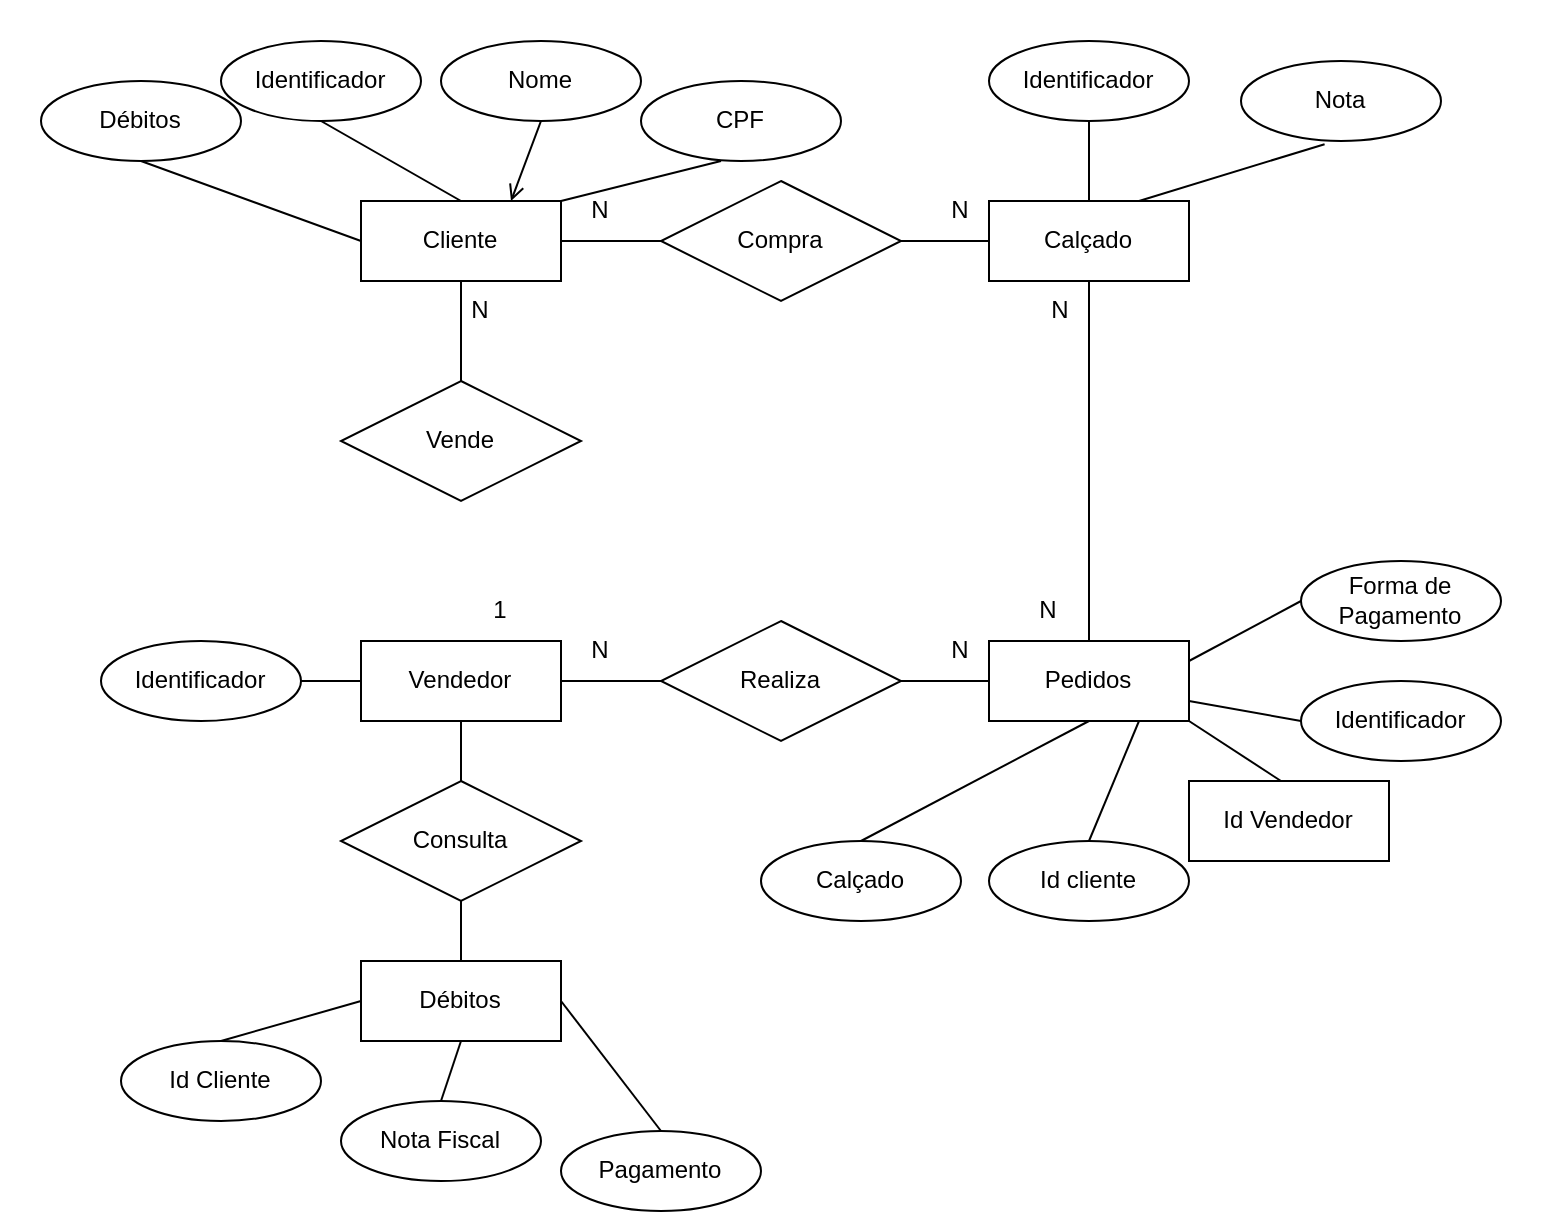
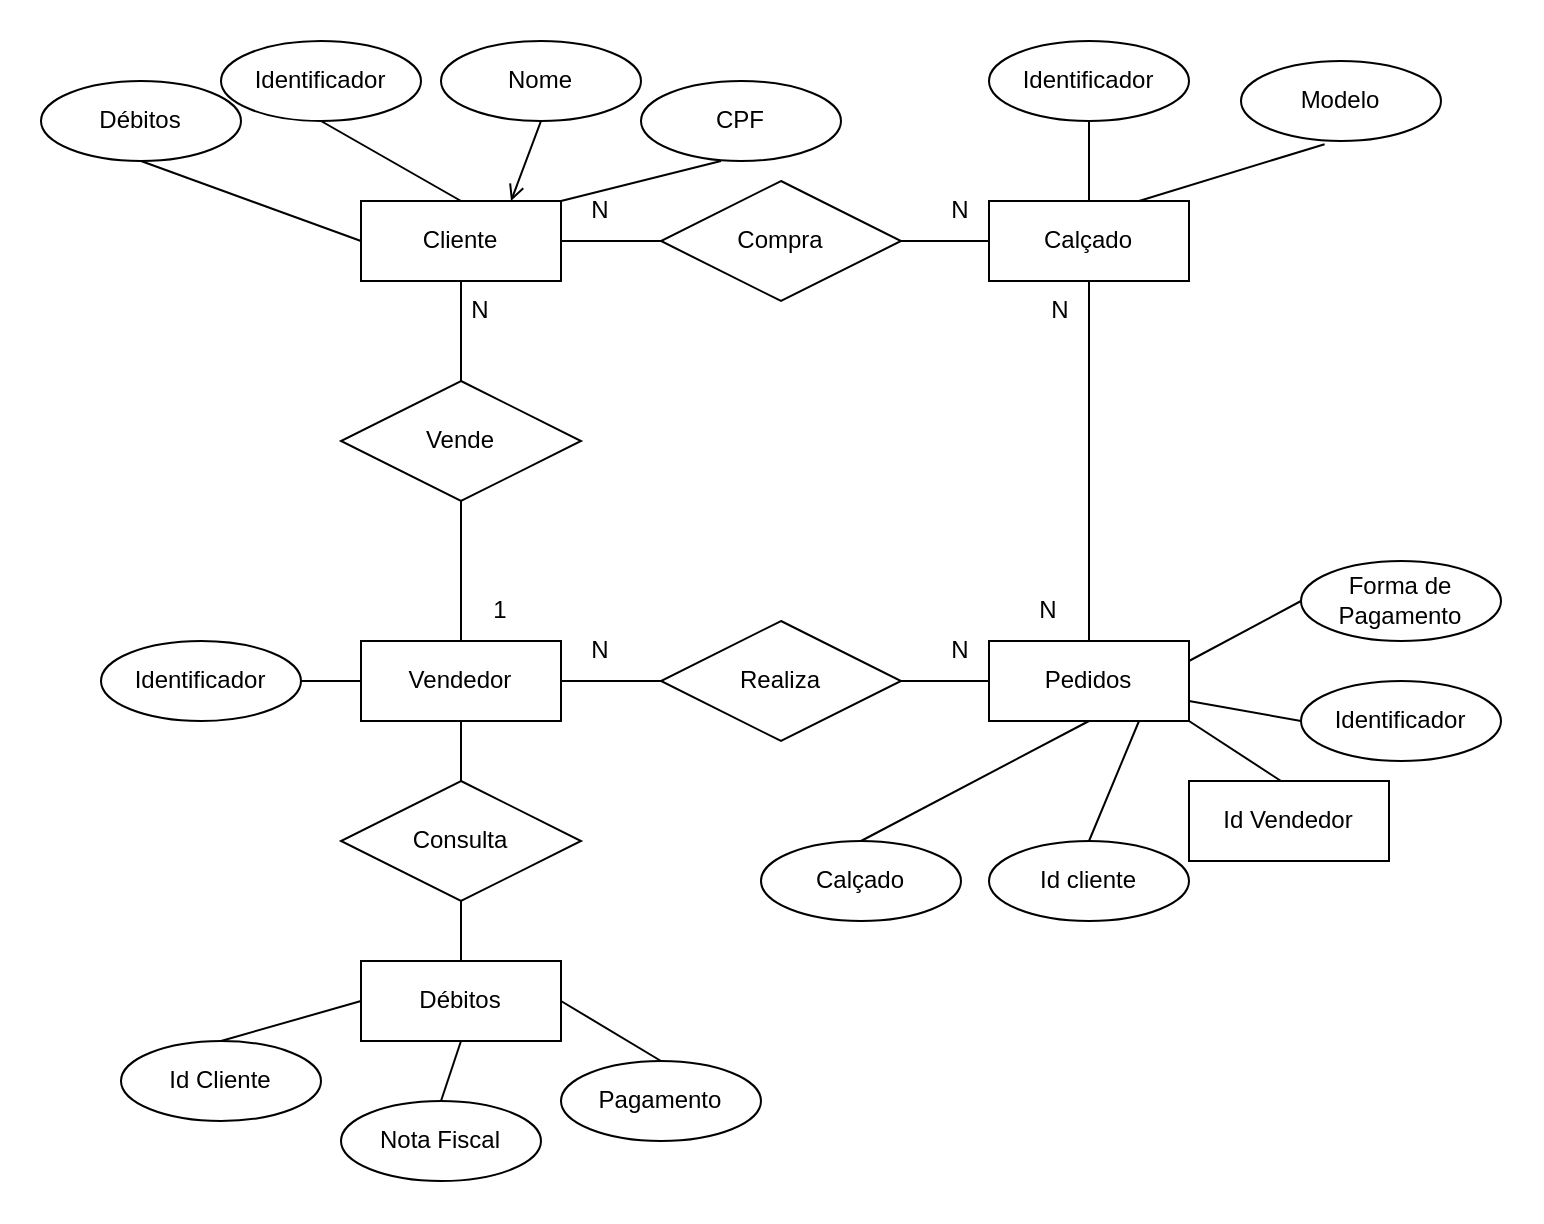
(1341, 101) -> (1341, 101)
none -> (461, 571)
(661, 1171) -> (661, 1101)
